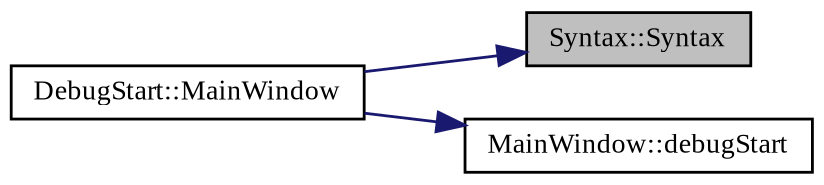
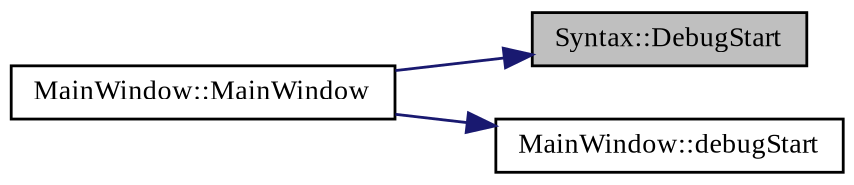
(639, 39) -> (670, 39)
(188, 92) -> (203, 92)
